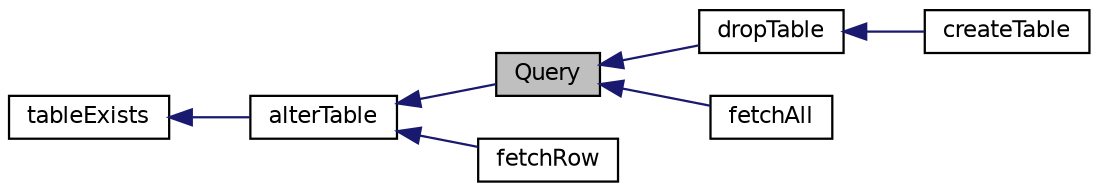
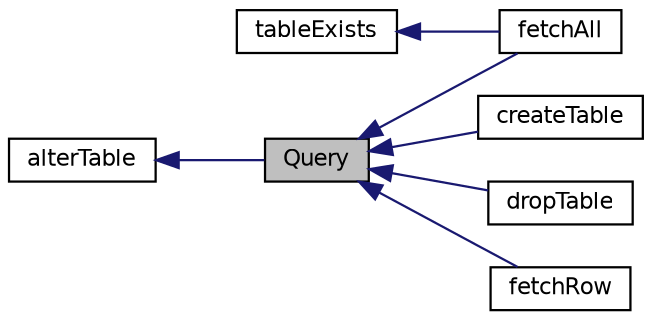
(896, 32) -> (435, 139)
(221, 117) -> (460, 32)
(449, 141) -> (448, 230)
